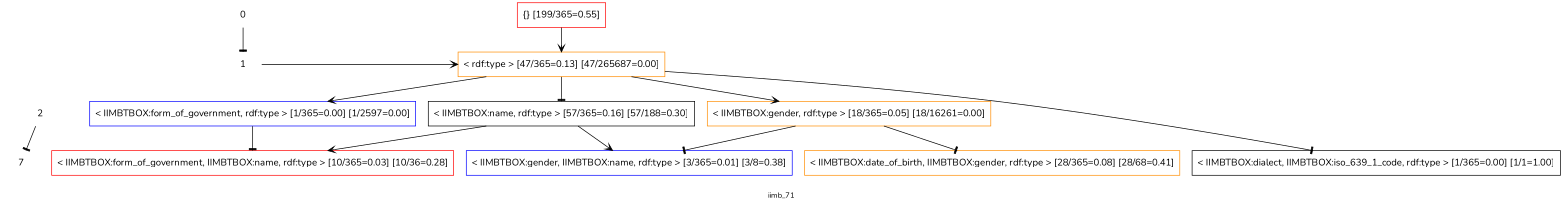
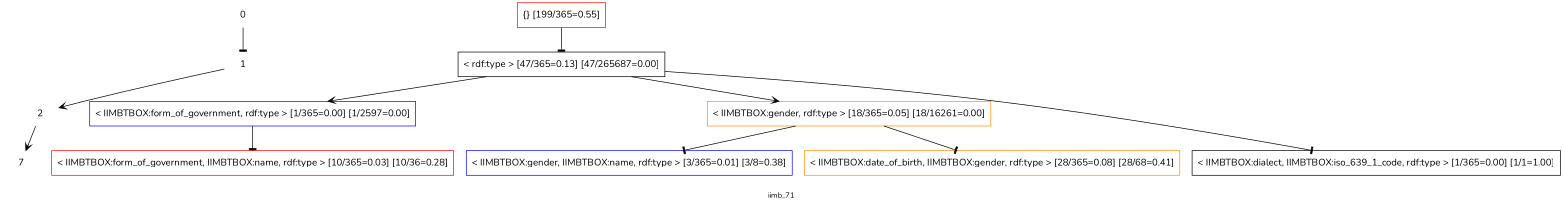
(561, 38) -> (561, 38)
(356, 64) -> (145, 87)
(561, 64) -> (561, 64)
(561, 114) -> none
(31, 137) -> (31, 137)
